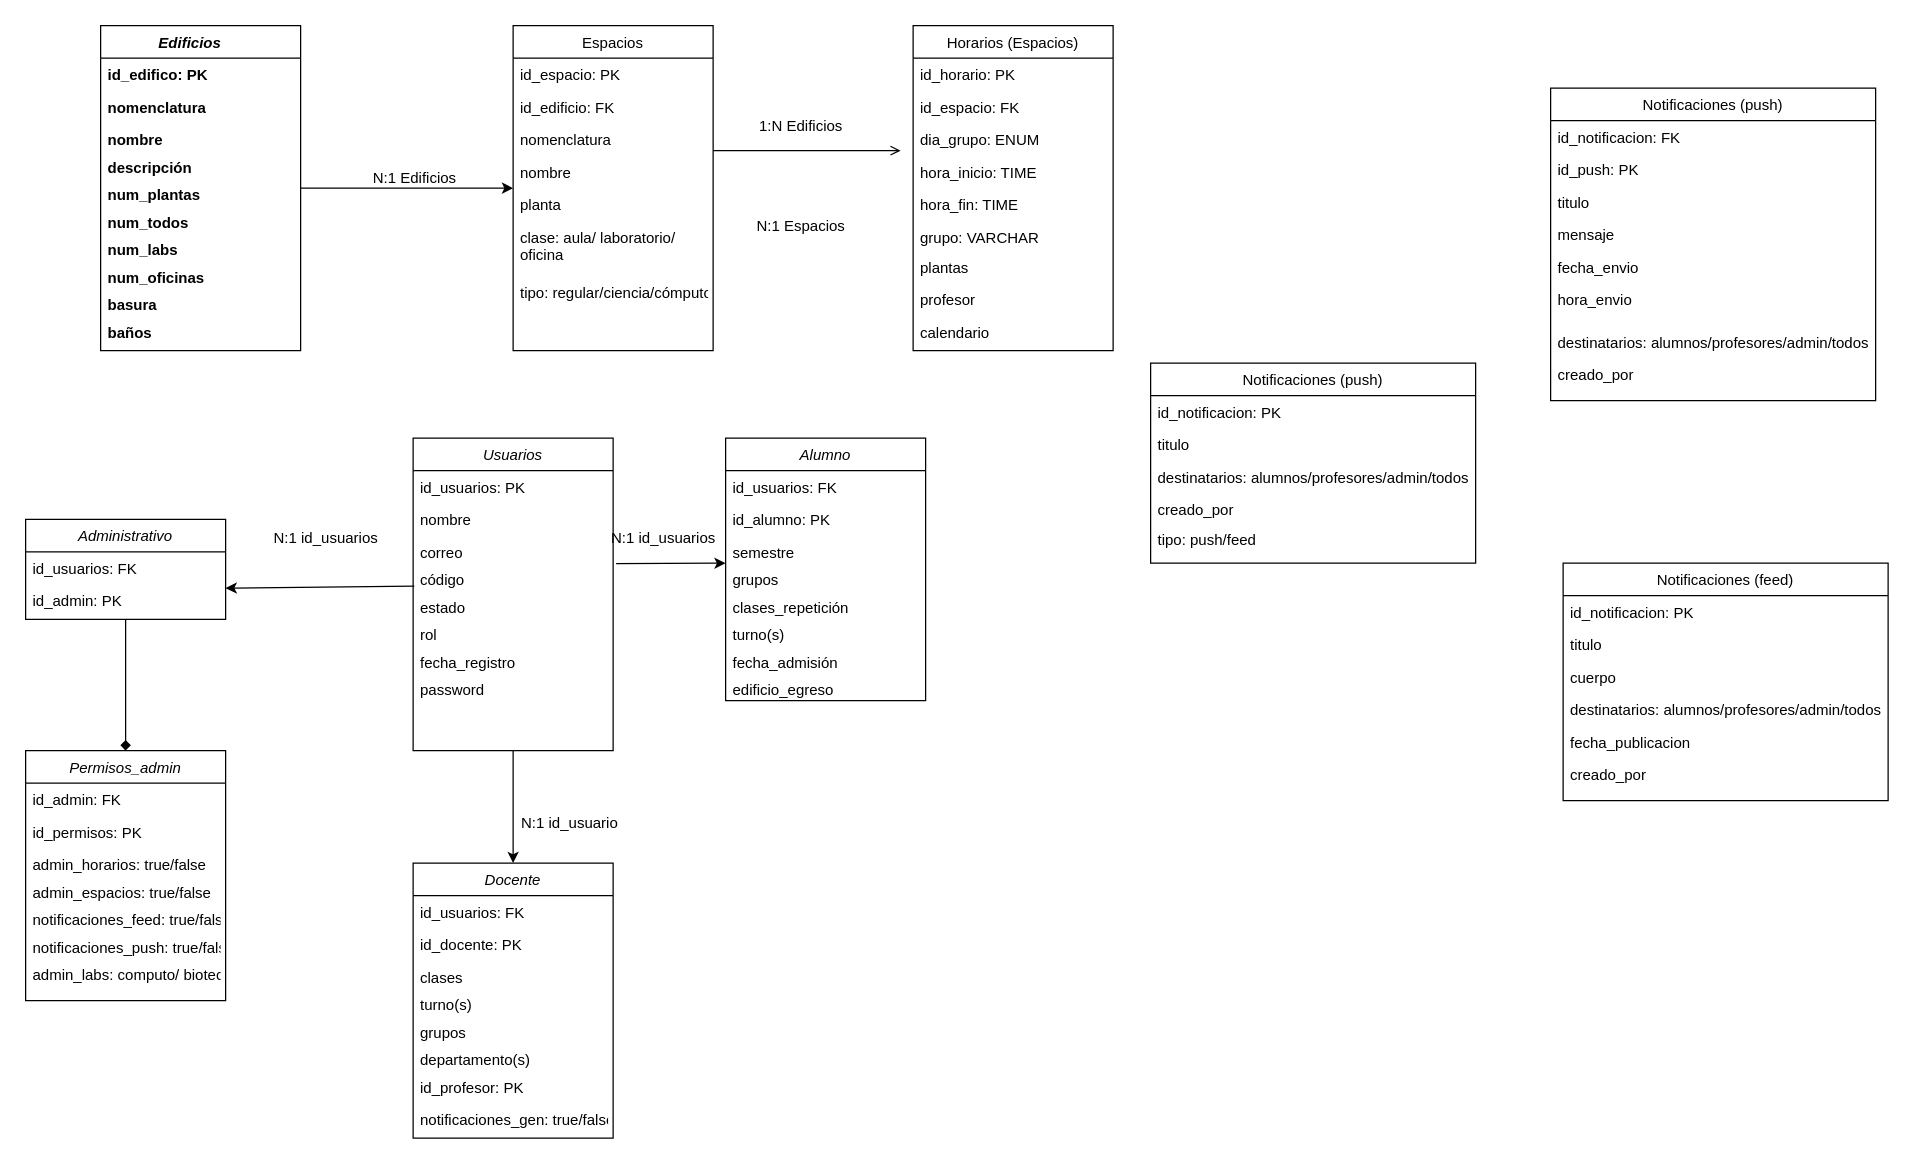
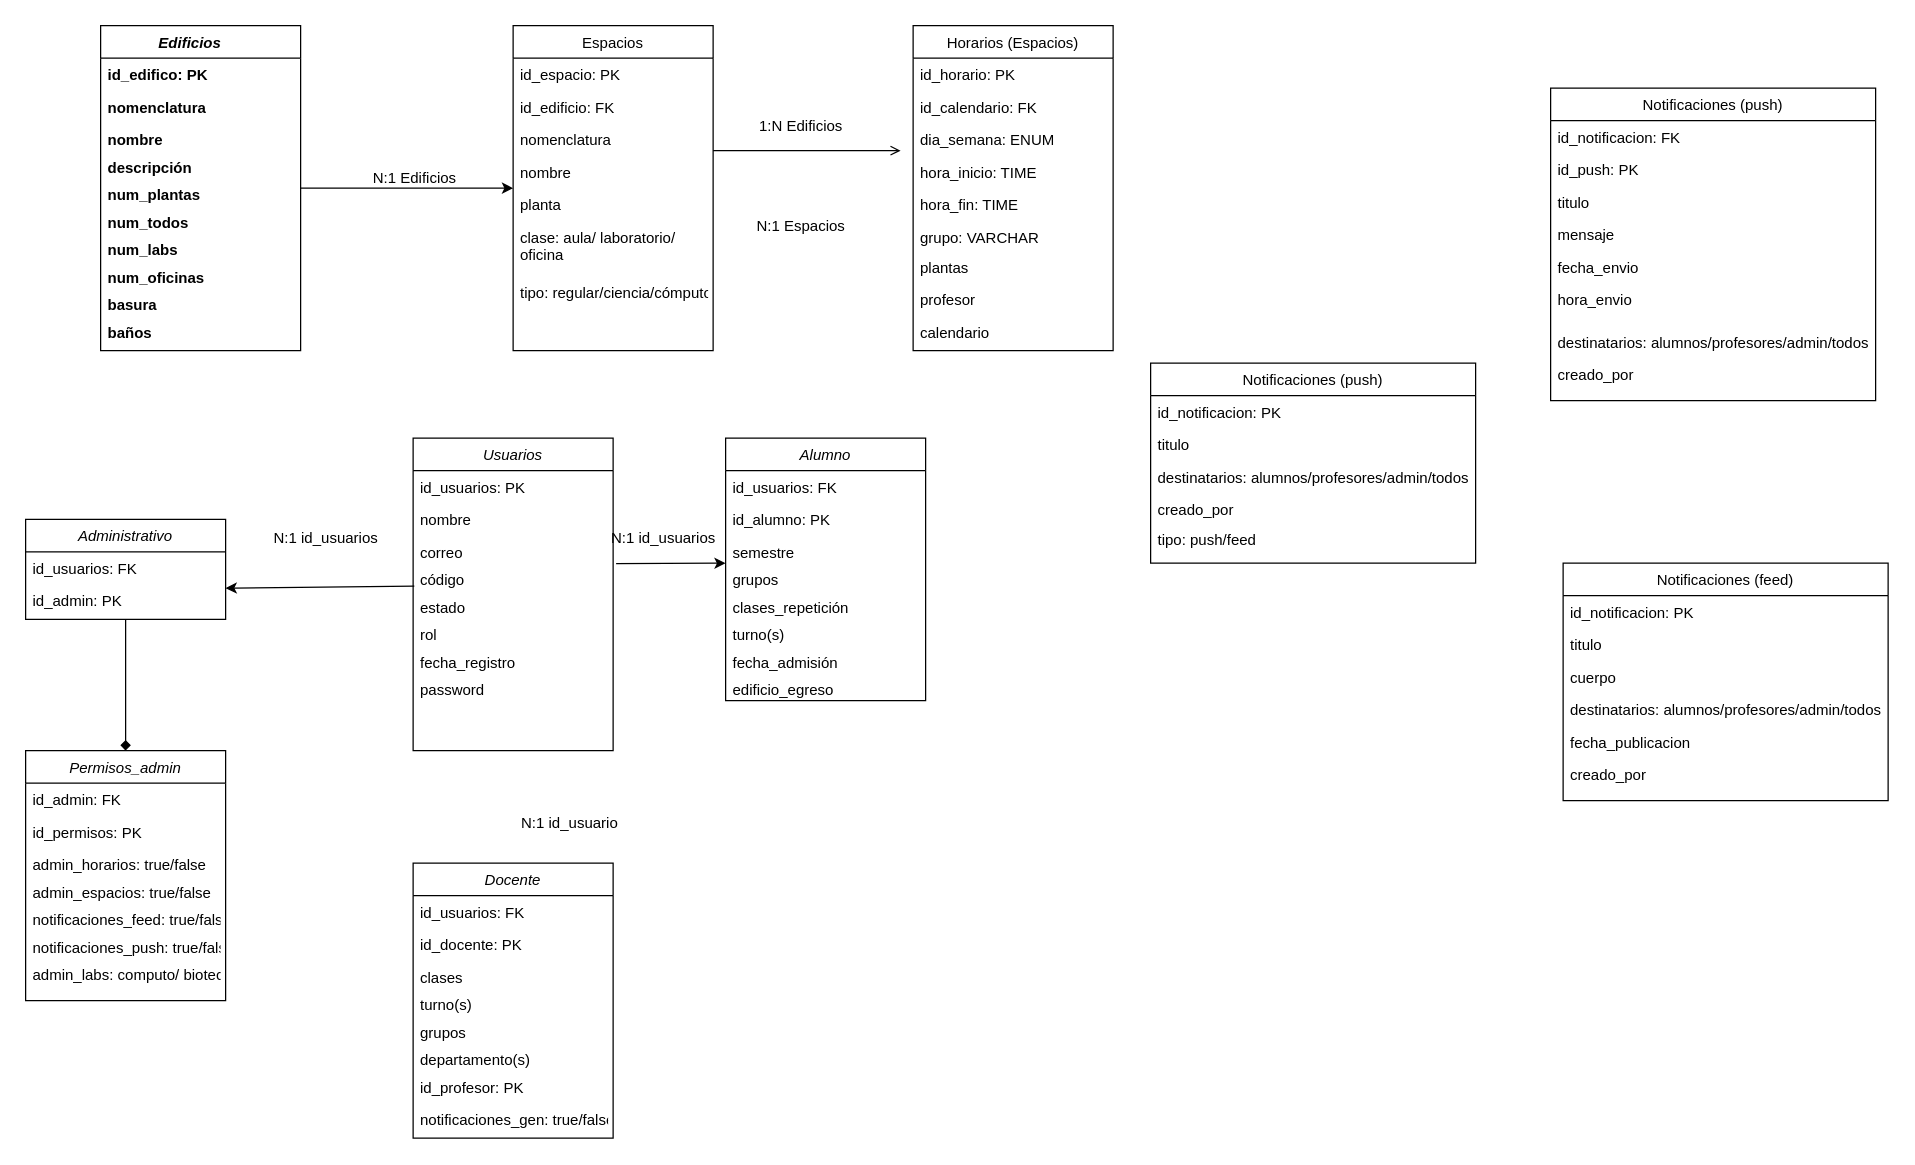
(971, 108) -> (982, 108)
(977, 140) -> (981, 140)
(513, 804) -> none
